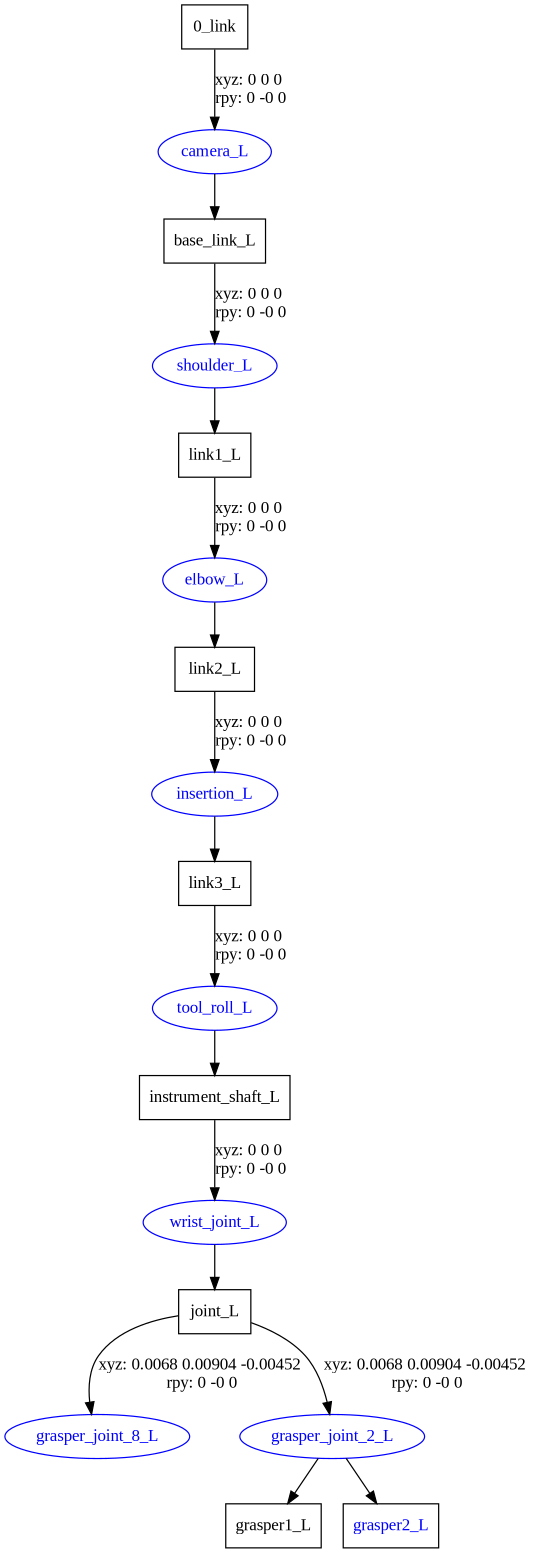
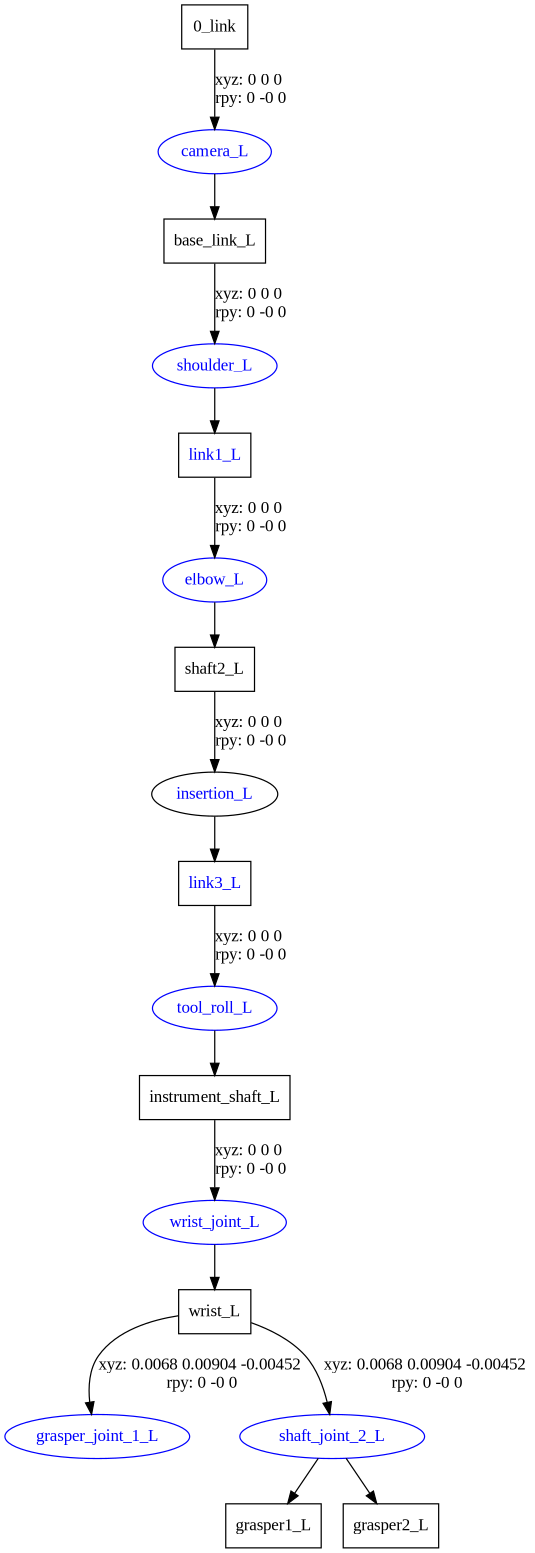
(215, 455) -> (215, 455)
(215, 669) -> (215, 669)
(215, 794) -> (215, 794)
(215, 883) -> (215, 883)
(215, 1312) -> (215, 1312)
(97, 1437) -> (97, 1437)
(332, 1437) -> (332, 1437)
(391, 1526) -> (391, 1526)
